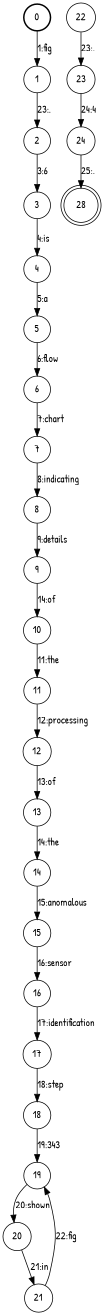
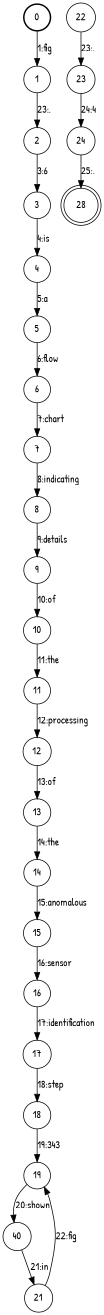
(47, 600) -> (47, 600)
(17, 1237) -> (17, 1237)
